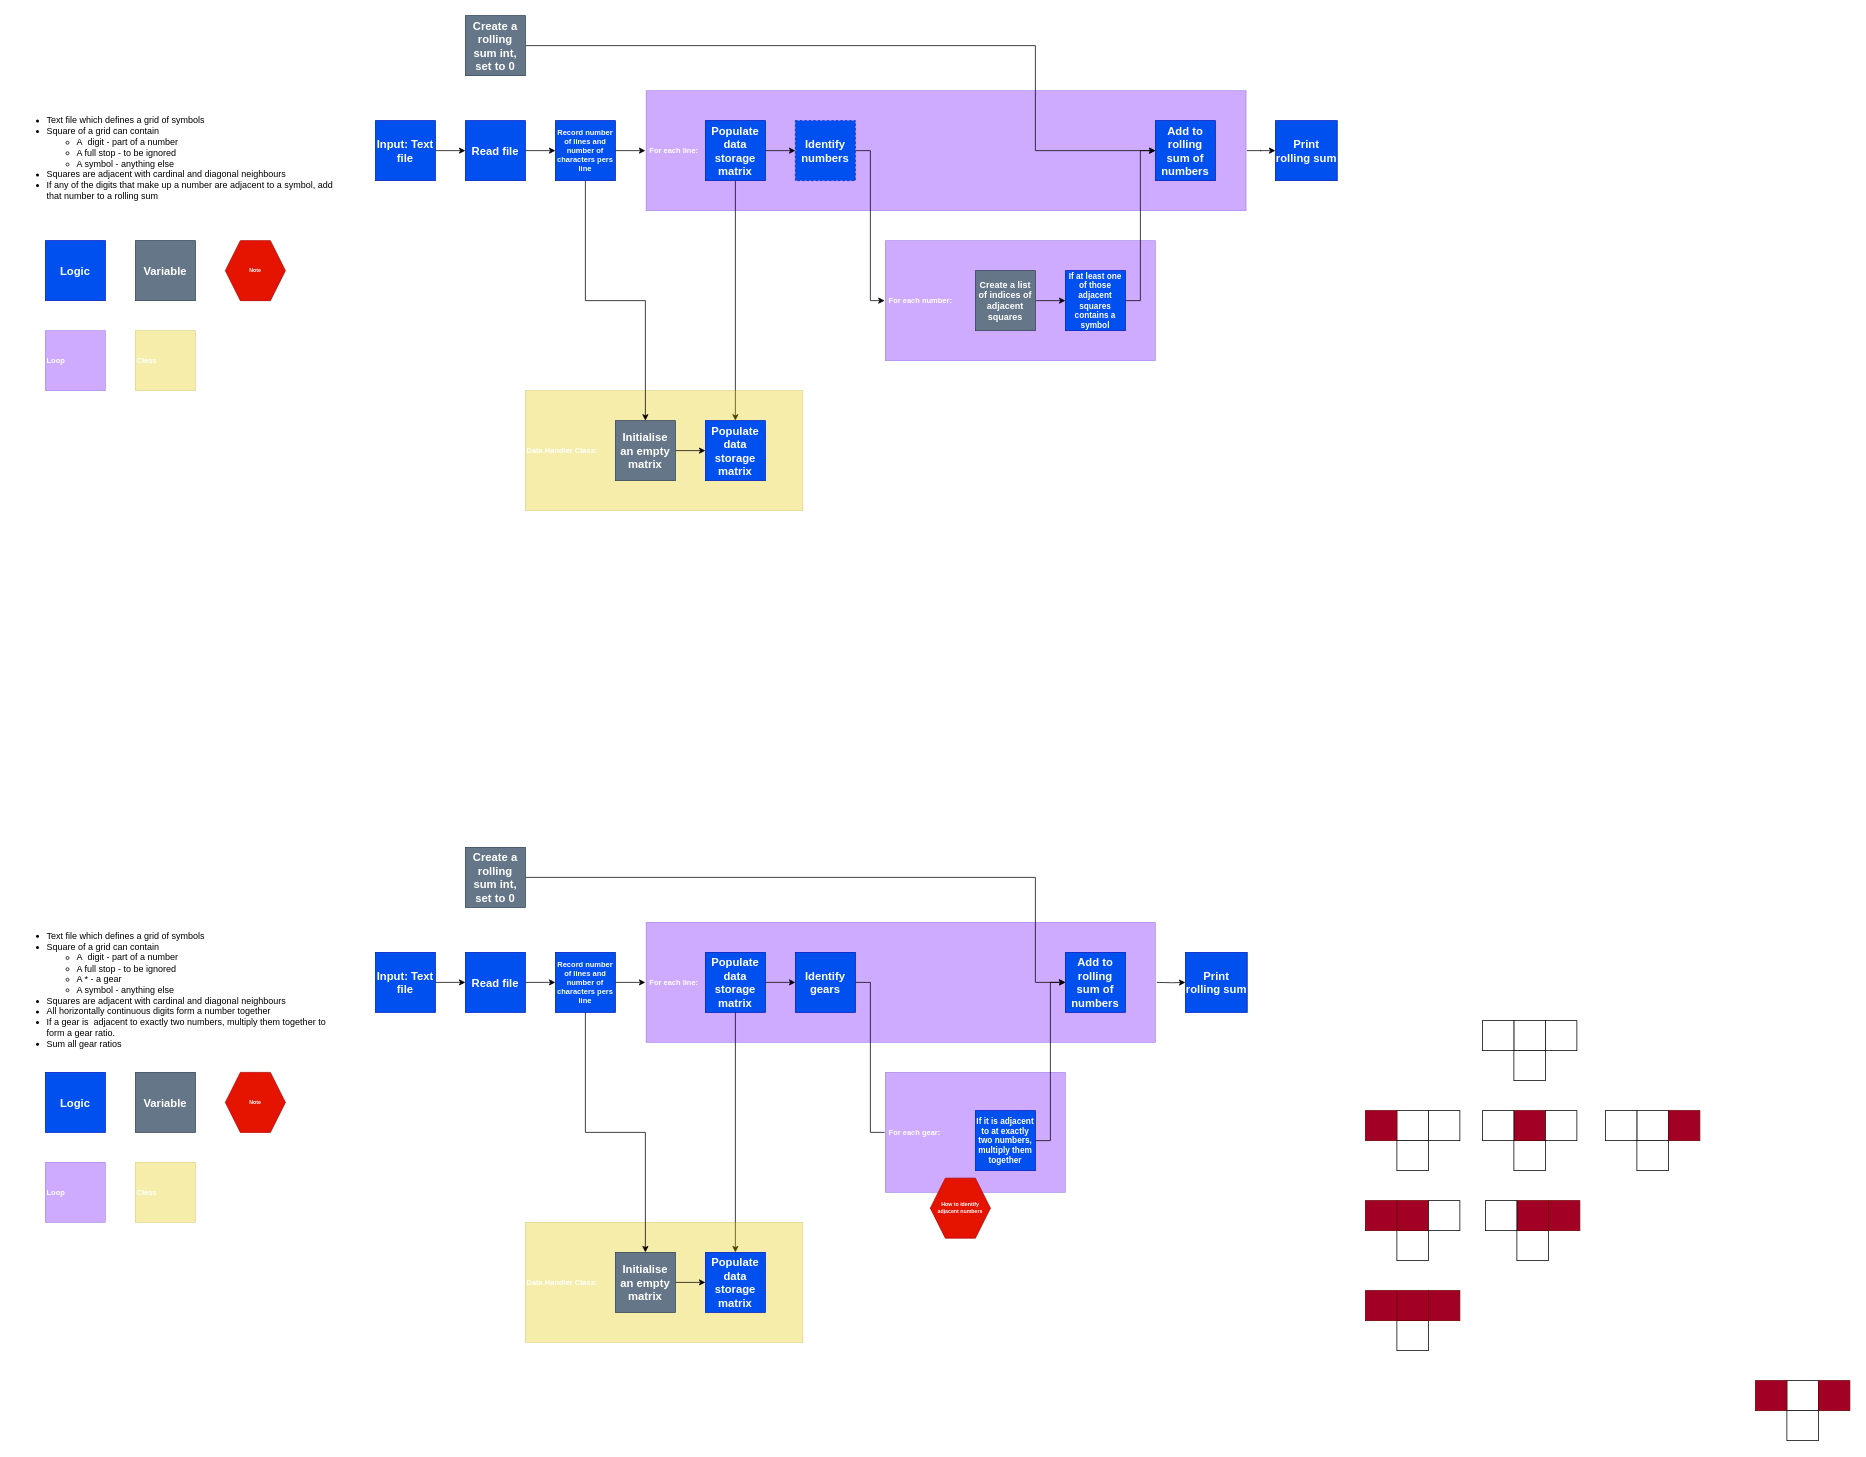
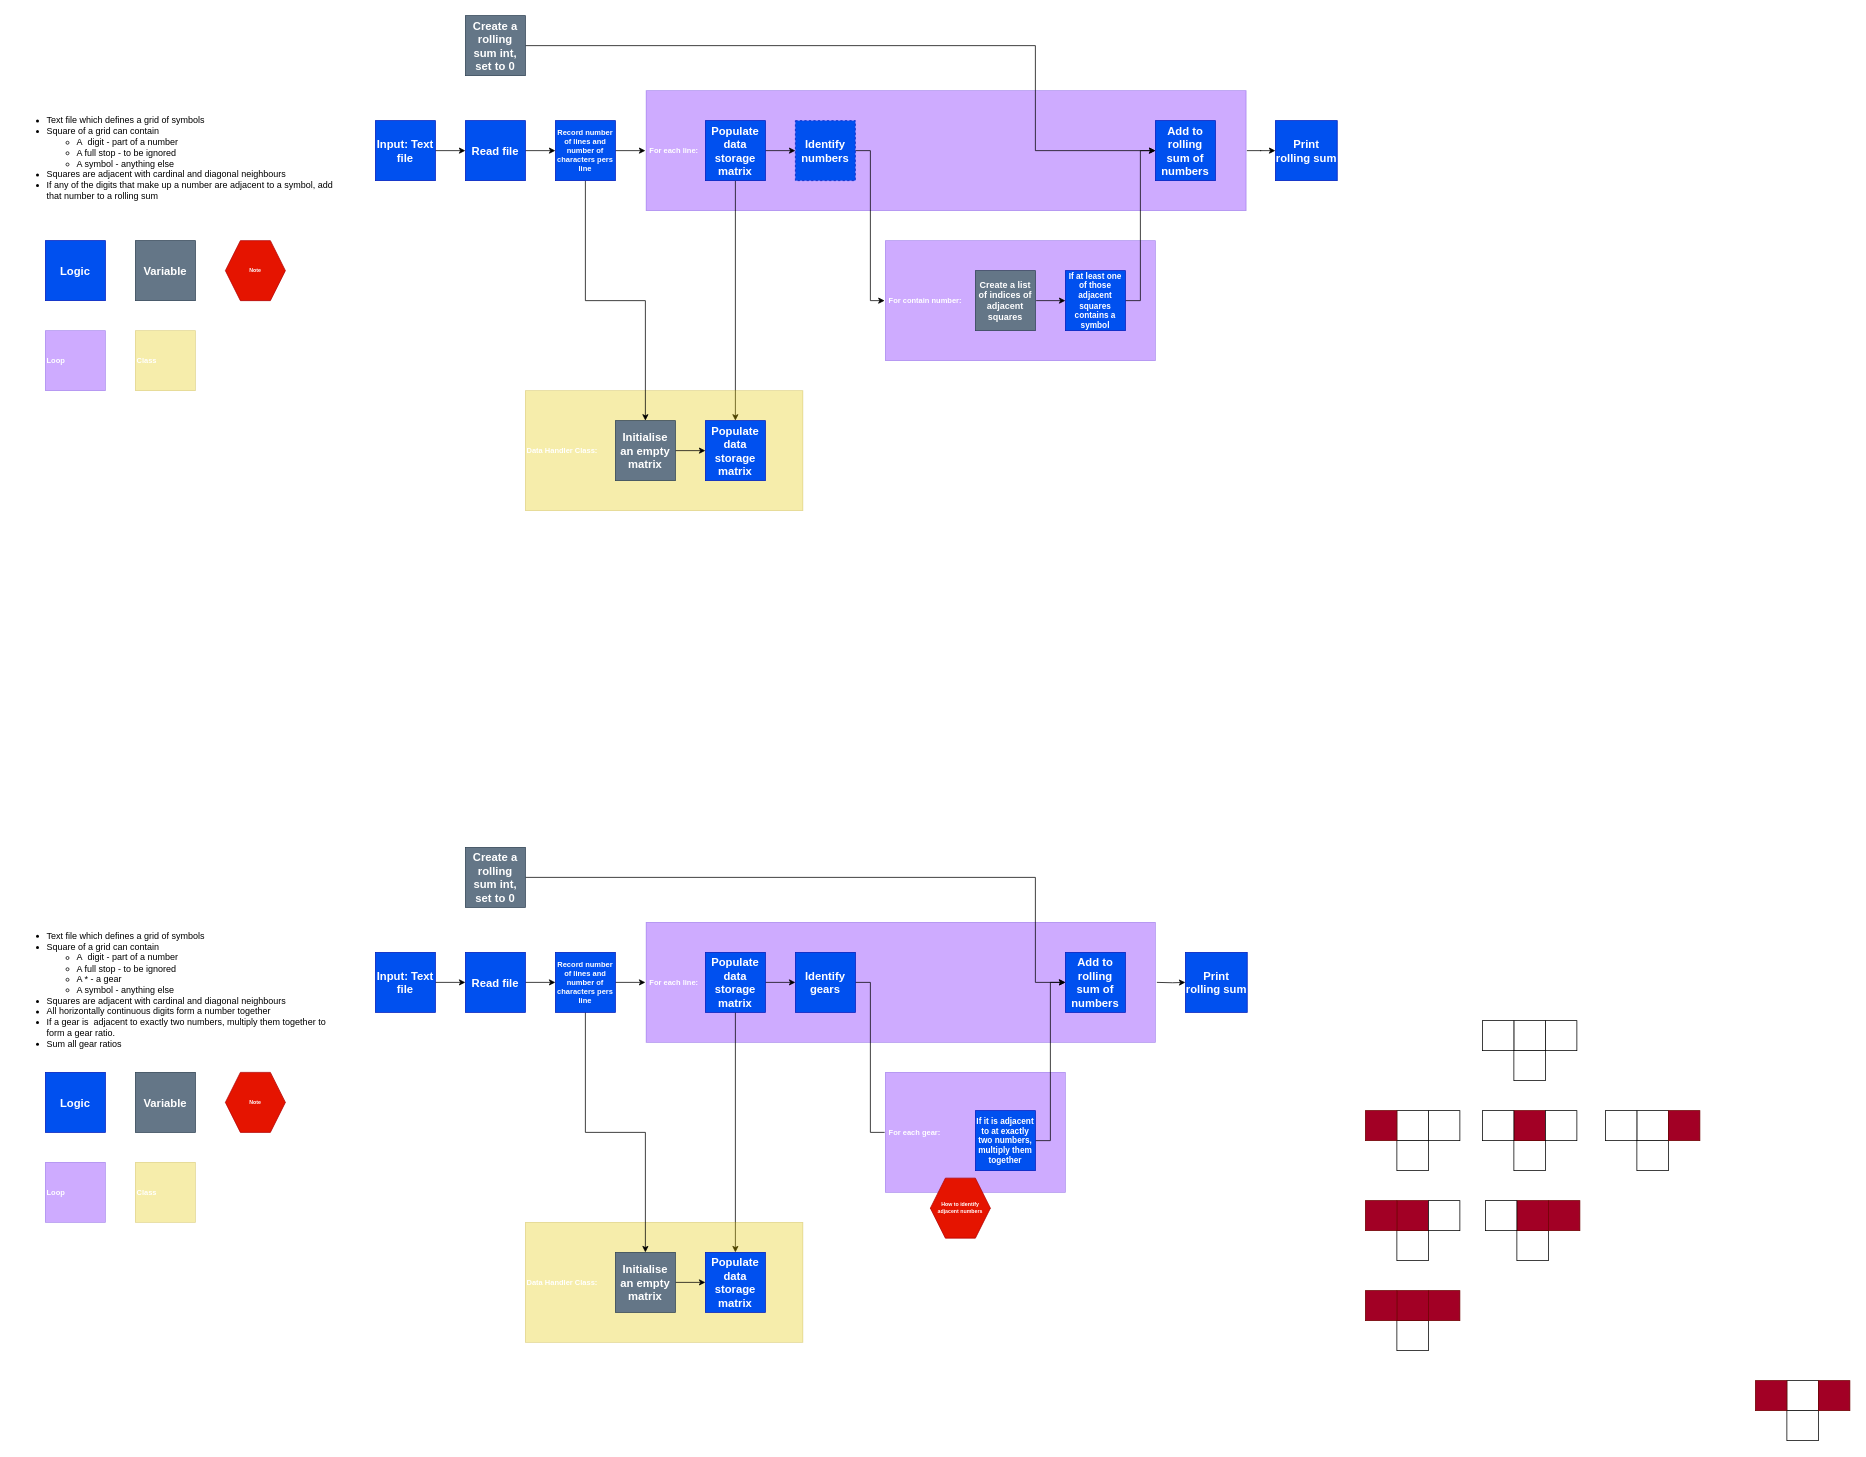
(918, 300) -> (923, 300)
